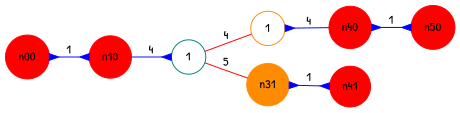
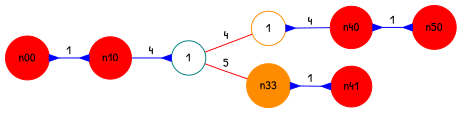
(268, 85) -> (269, 86)
